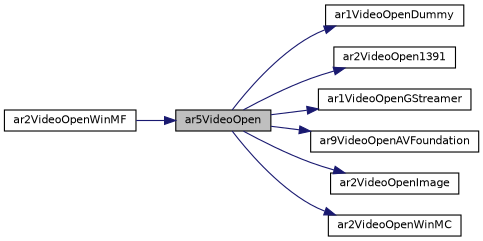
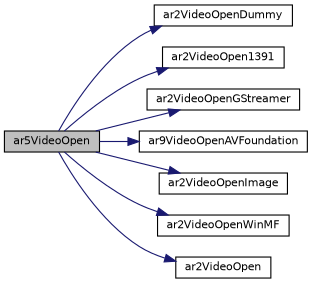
(395, 15) -> (223, 15)
(395, 99) -> (223, 99)
(150, 121) -> (108, 186)
(395, 226) -> (223, 268)
